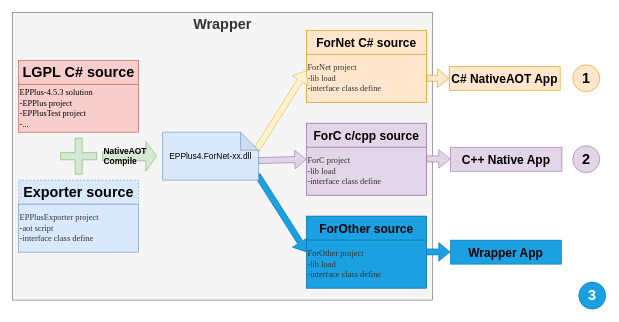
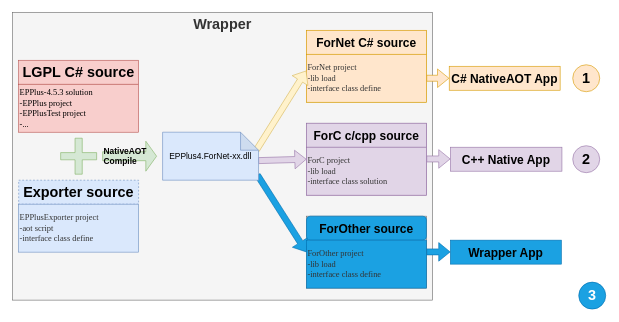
(356, 171) -> (360, 171)
(366, 228) -> (366, 228)
